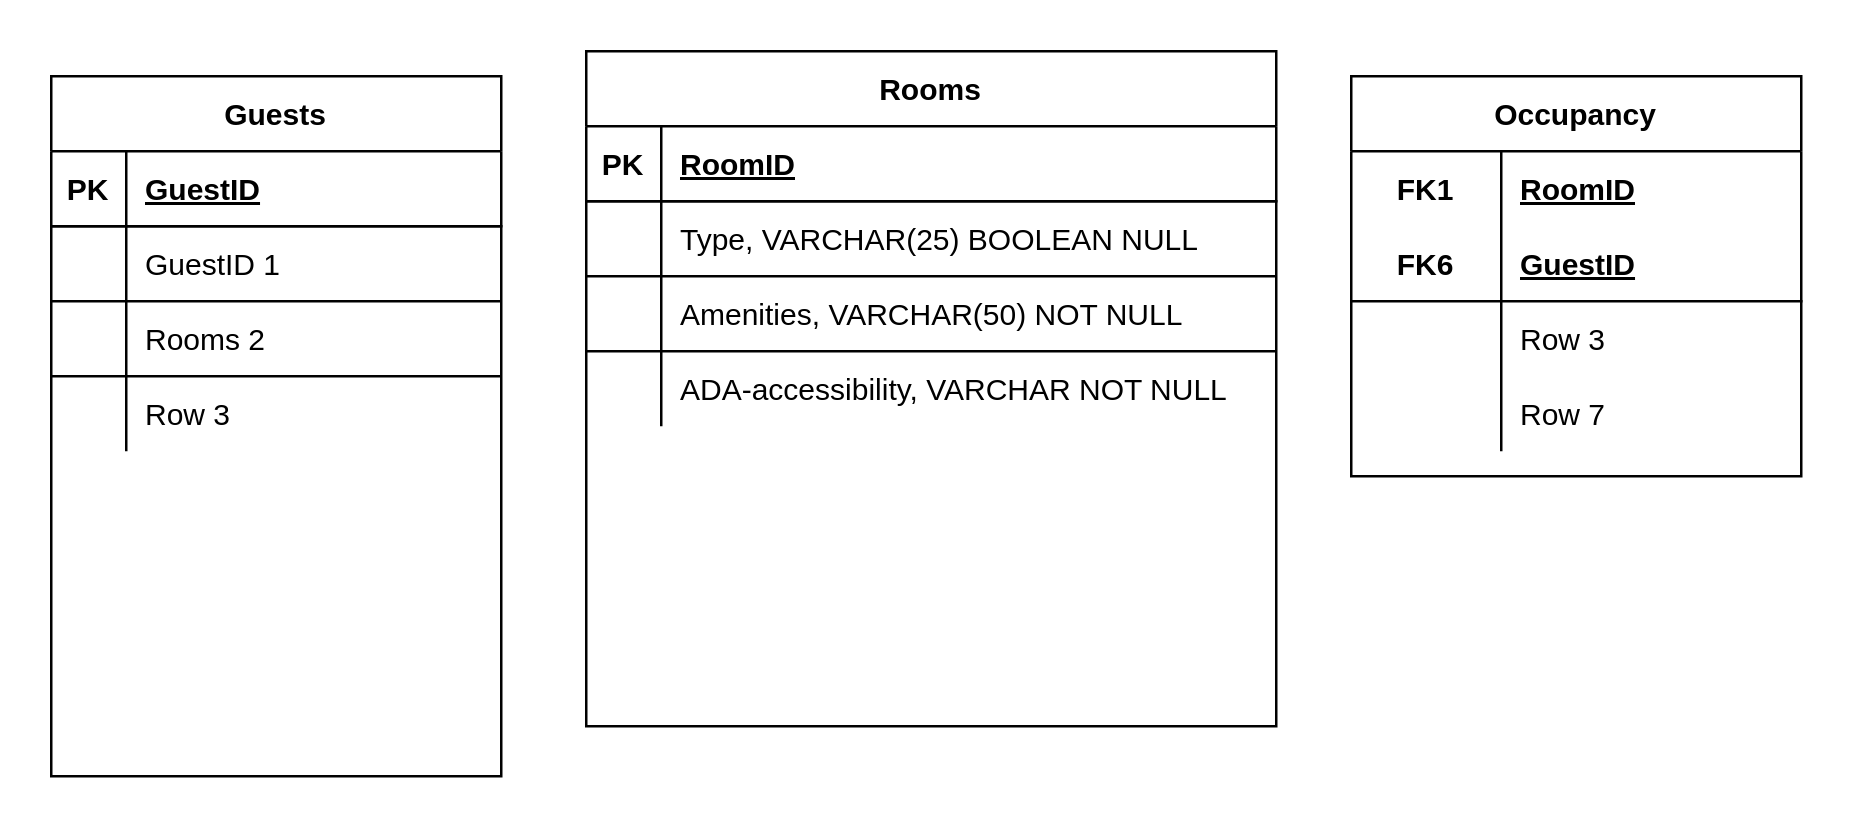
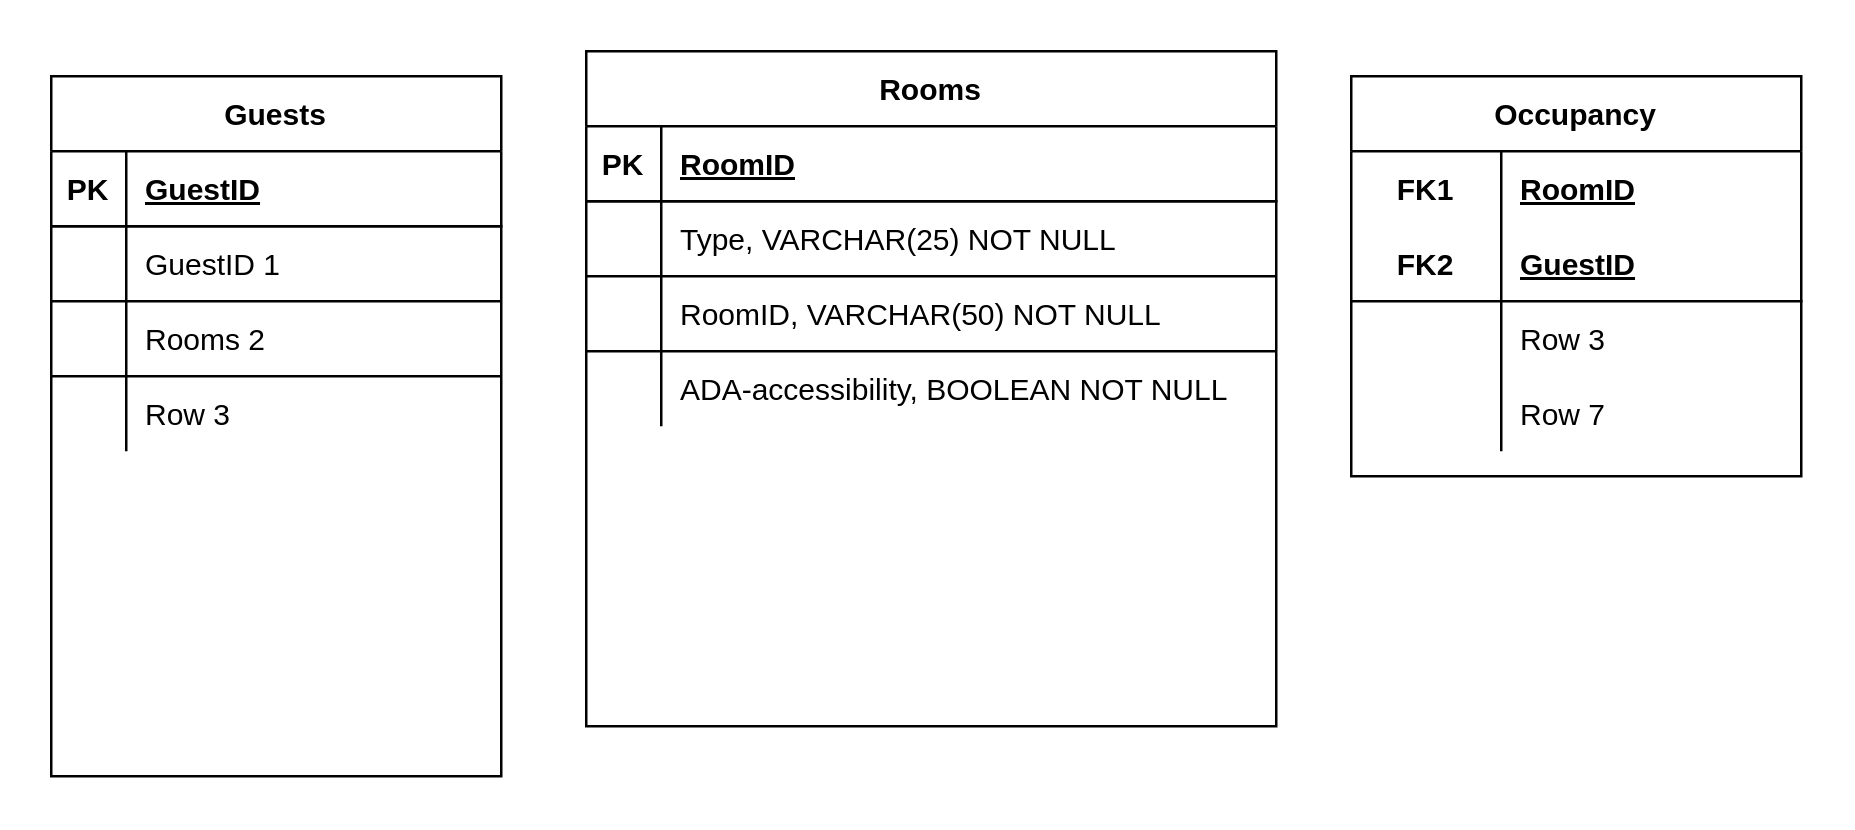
(916, 240) -> (883, 240)
(1425, 265) -> (1425, 265)
(917, 315) -> (900, 315)
(943, 390) -> (943, 390)
